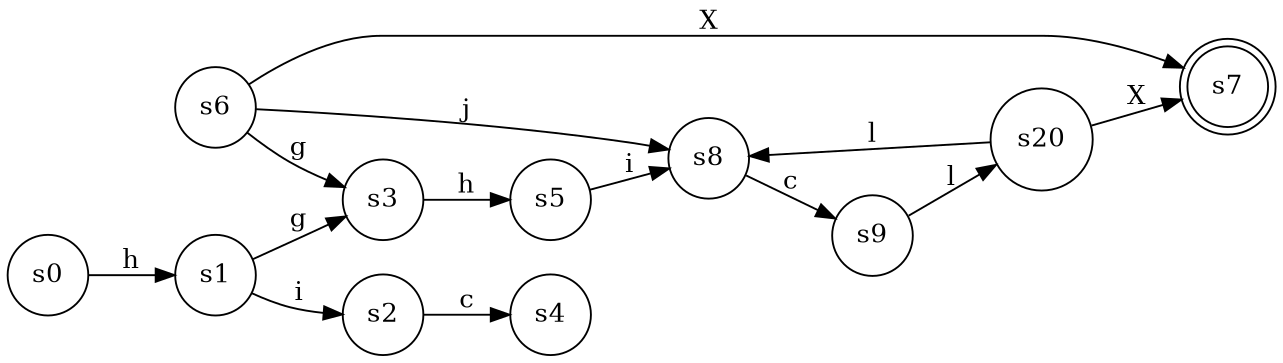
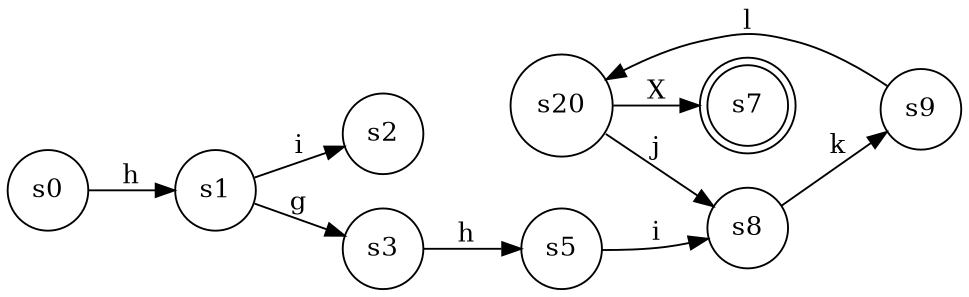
(215, 107) -> none
(872, 135) -> (656, 148)
(791, 182) -> (838, 146)
(551, 315) -> none
